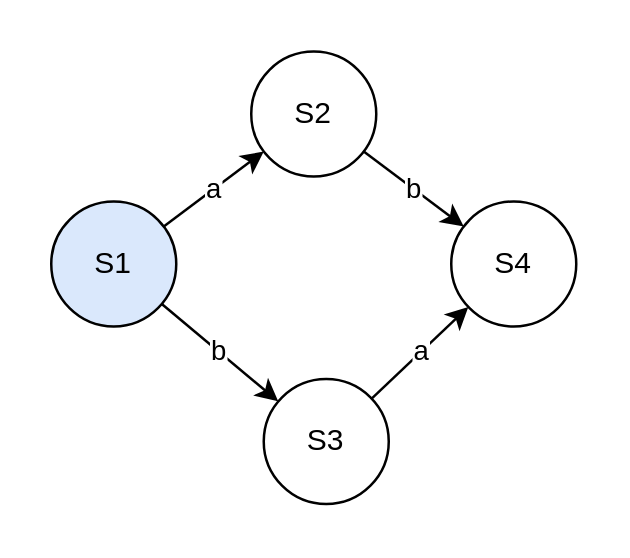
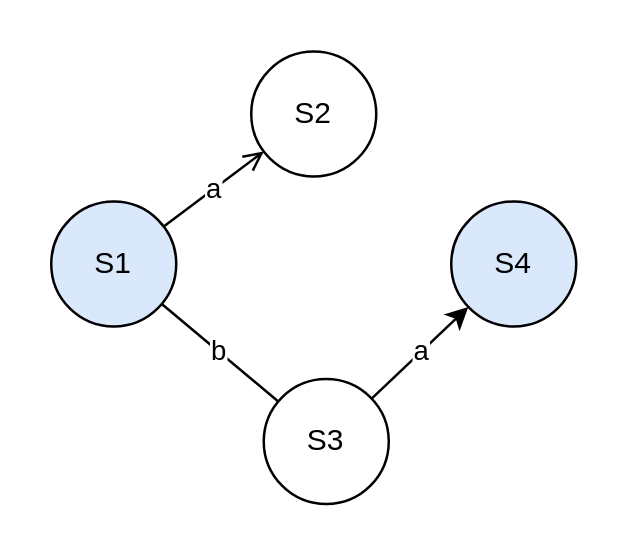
(249, 162) -> (253, 159)
(407, 184) -> none
(514, 264) -> (514, 264)
(265, 390) -> (269, 393)
